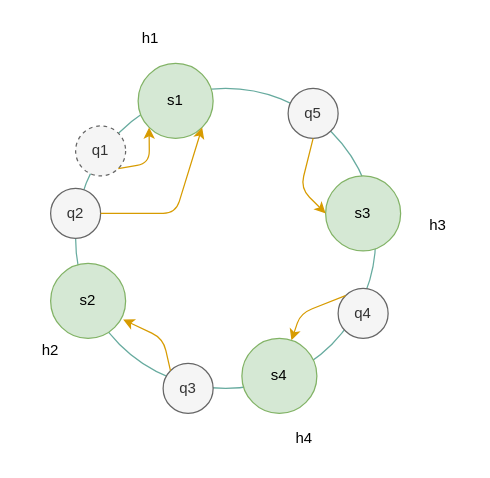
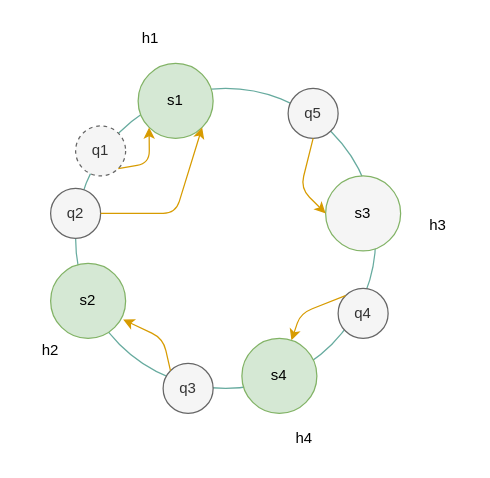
(363, 213) -> (363, 213)
